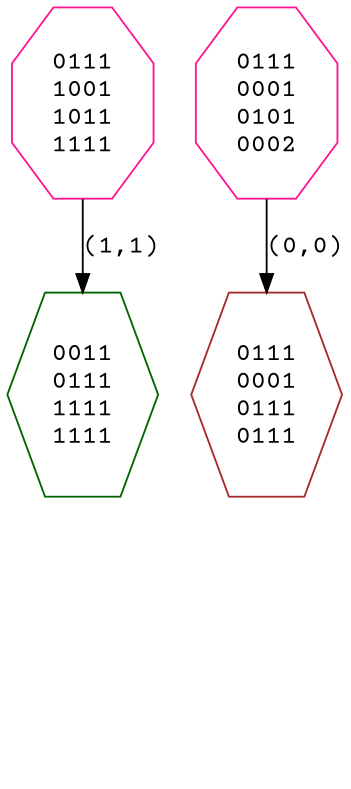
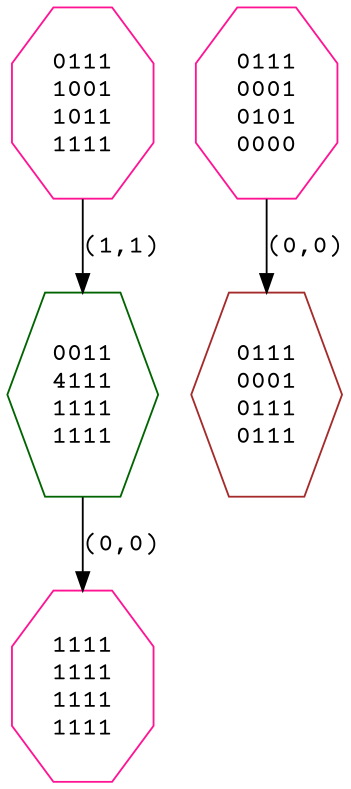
(267, 103) -> (267, 103)
(83, 395) -> (83, 395)
none -> (83, 686)
